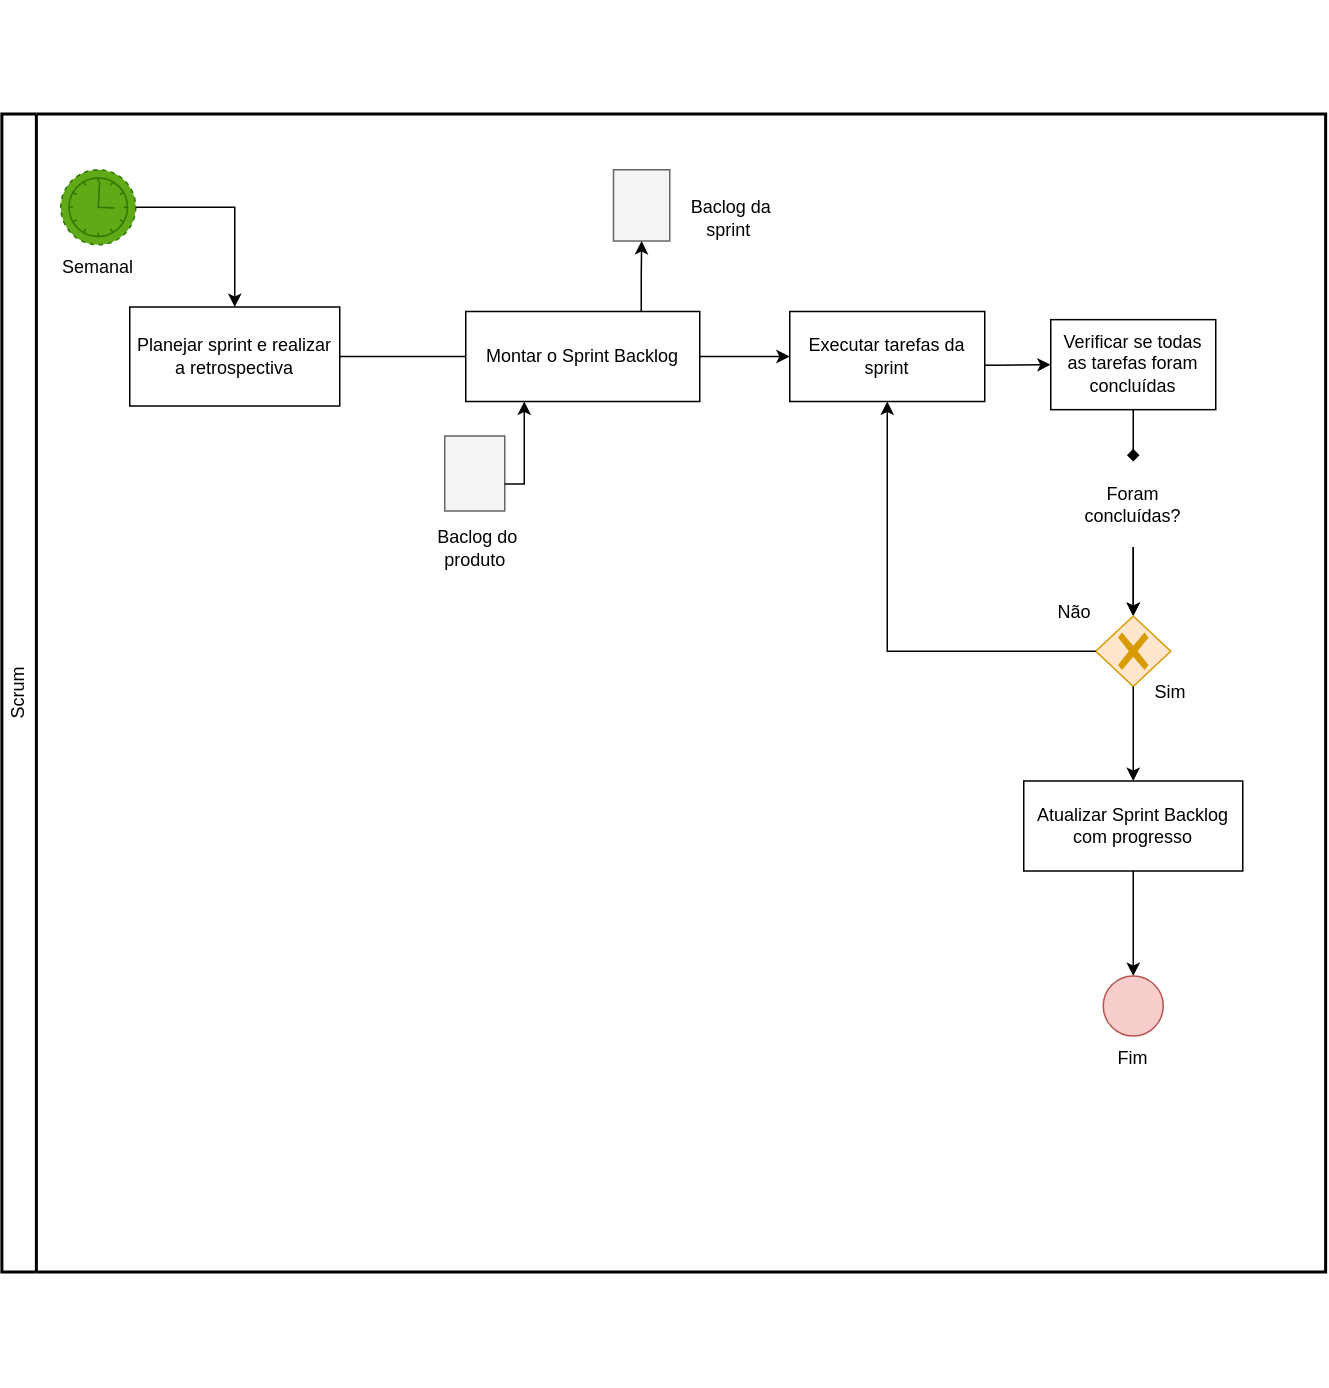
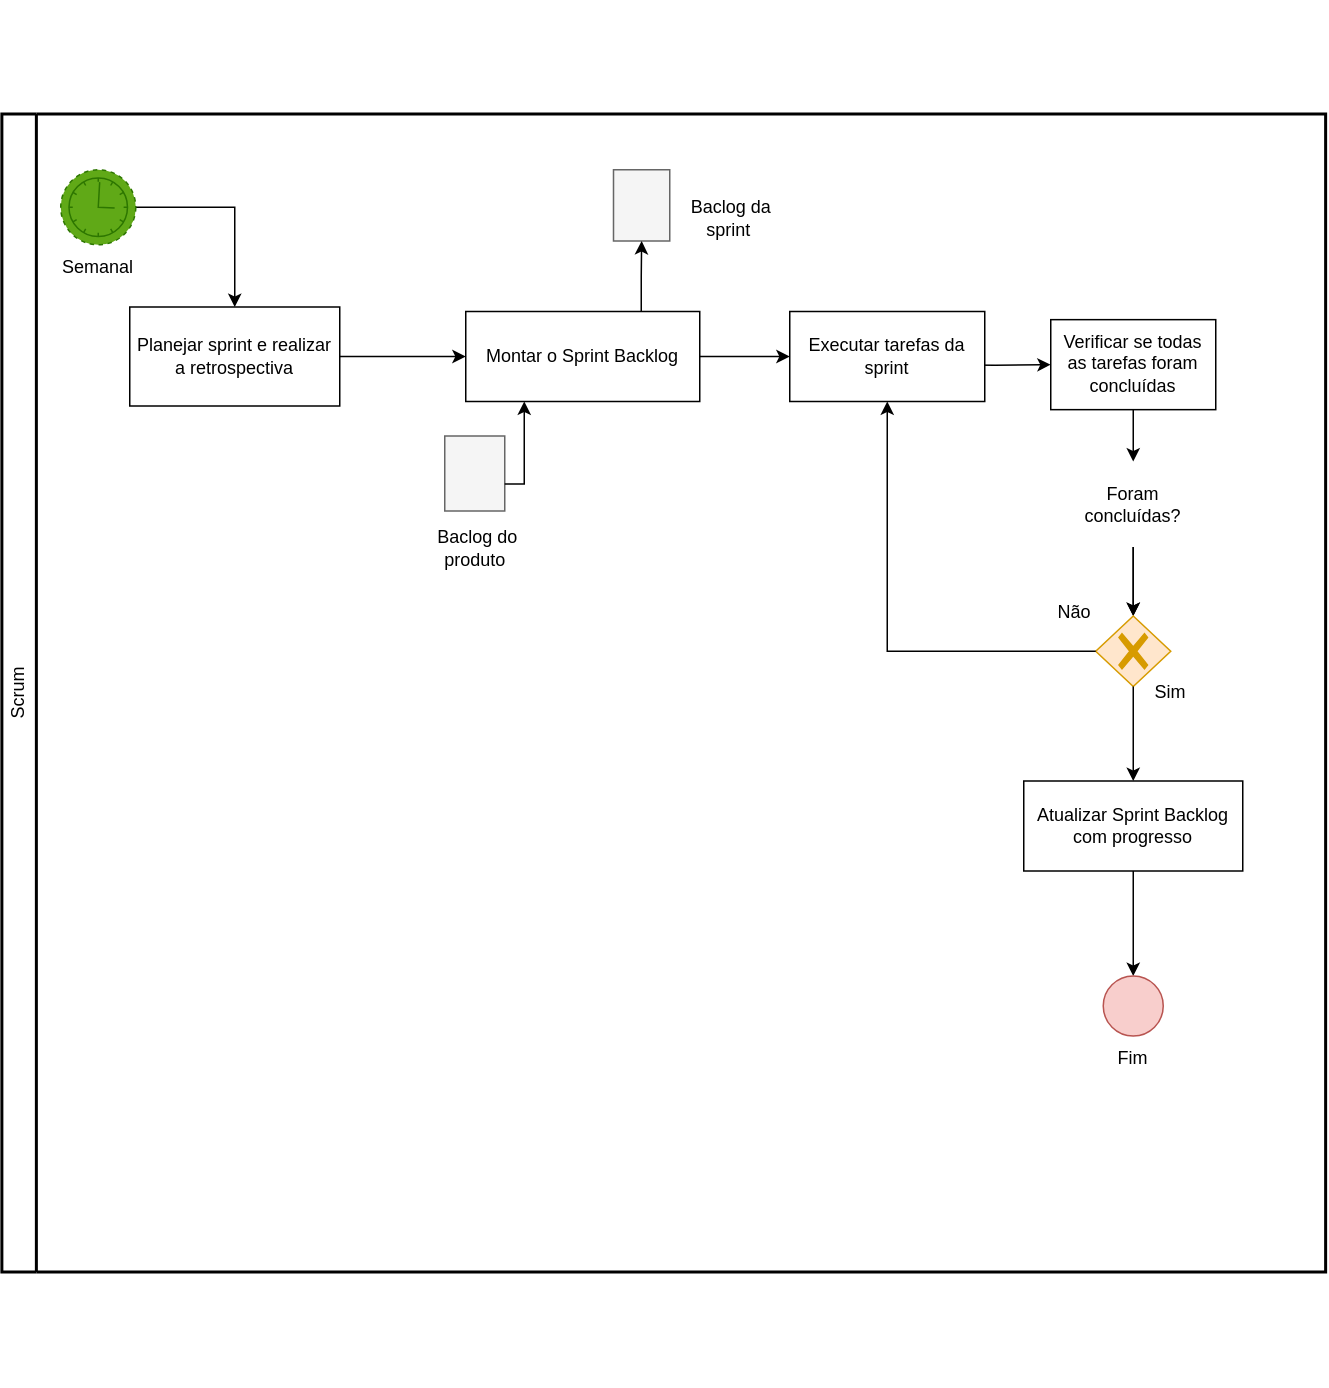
(458, 356) -> (454, 356)
(1133, 449) -> (1133, 450)
